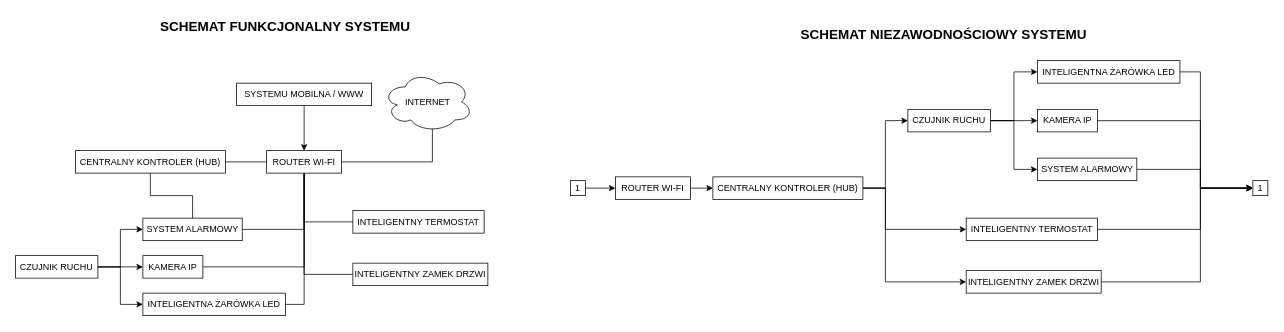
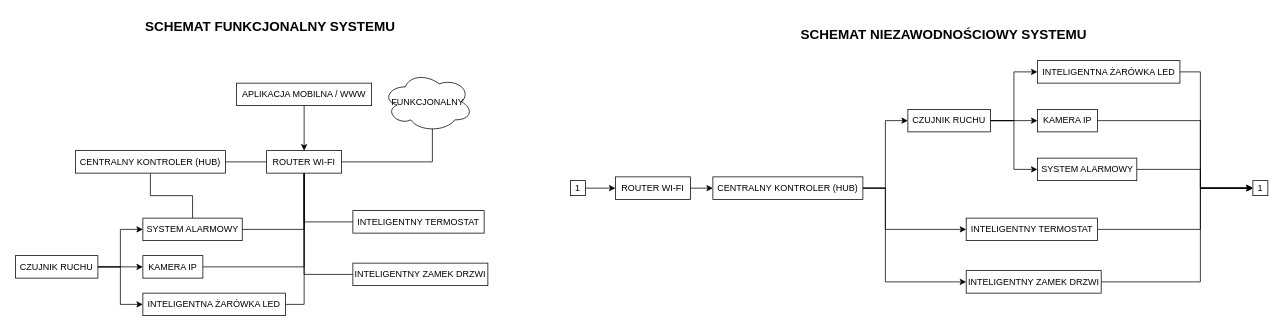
(285, 27) -> (270, 27)
(304, 94) -> (304, 94)
(428, 102) -> (428, 102)
